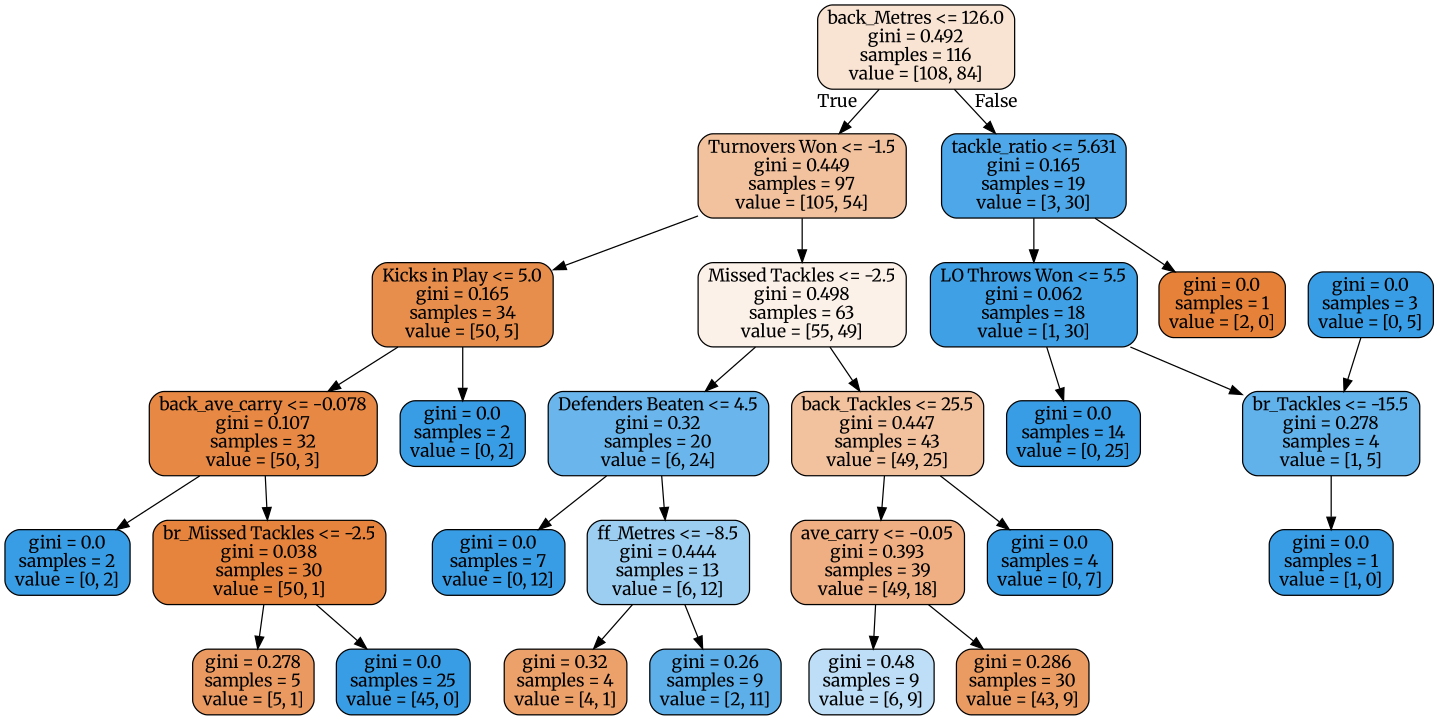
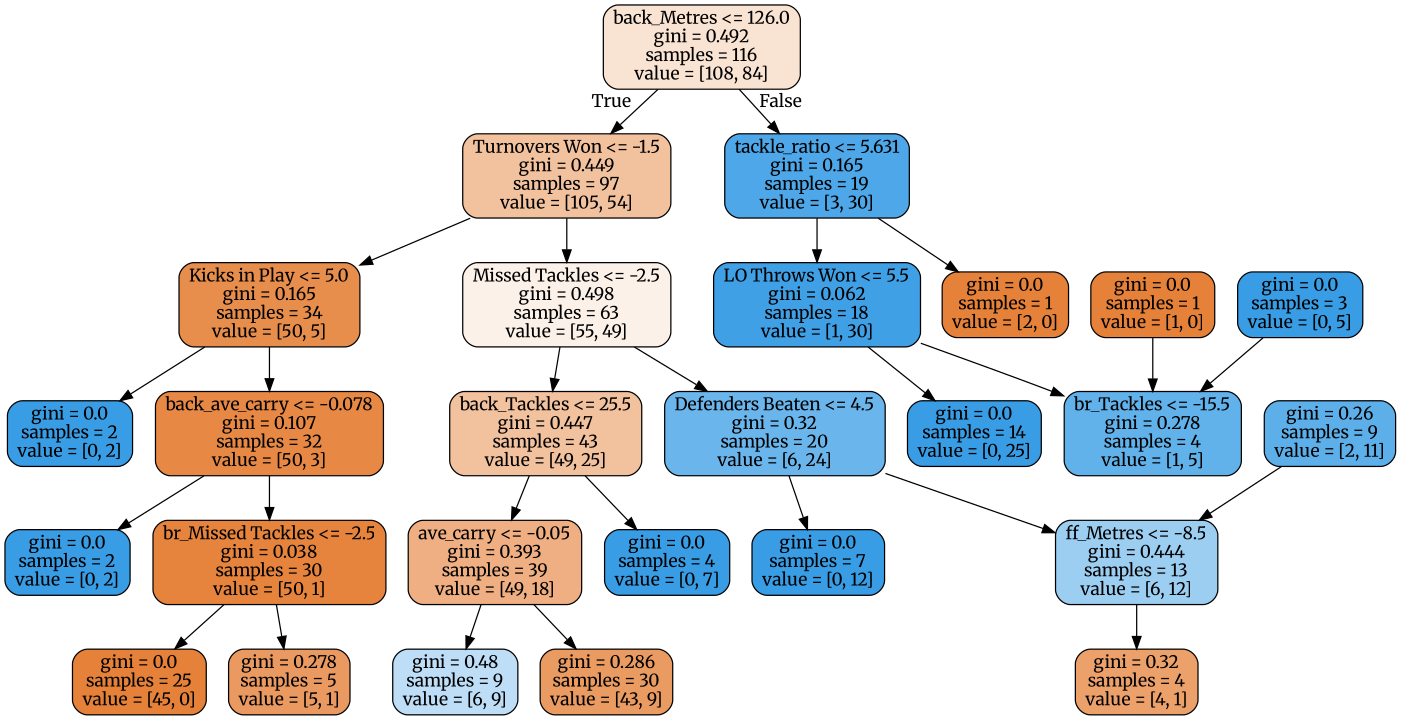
(1331, 496) -> (1153, 358)
(1331, 562) -> (1153, 305)
(691, 621) -> (1245, 490)
(403, 682) -> (139, 682)
